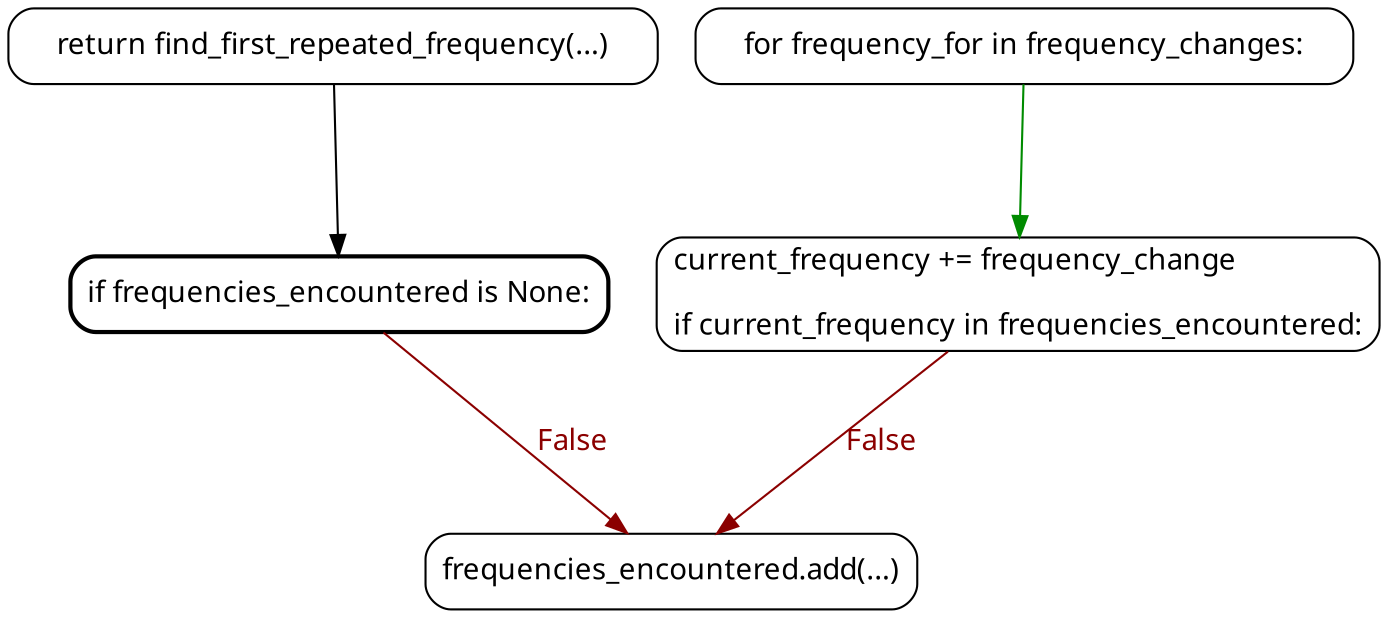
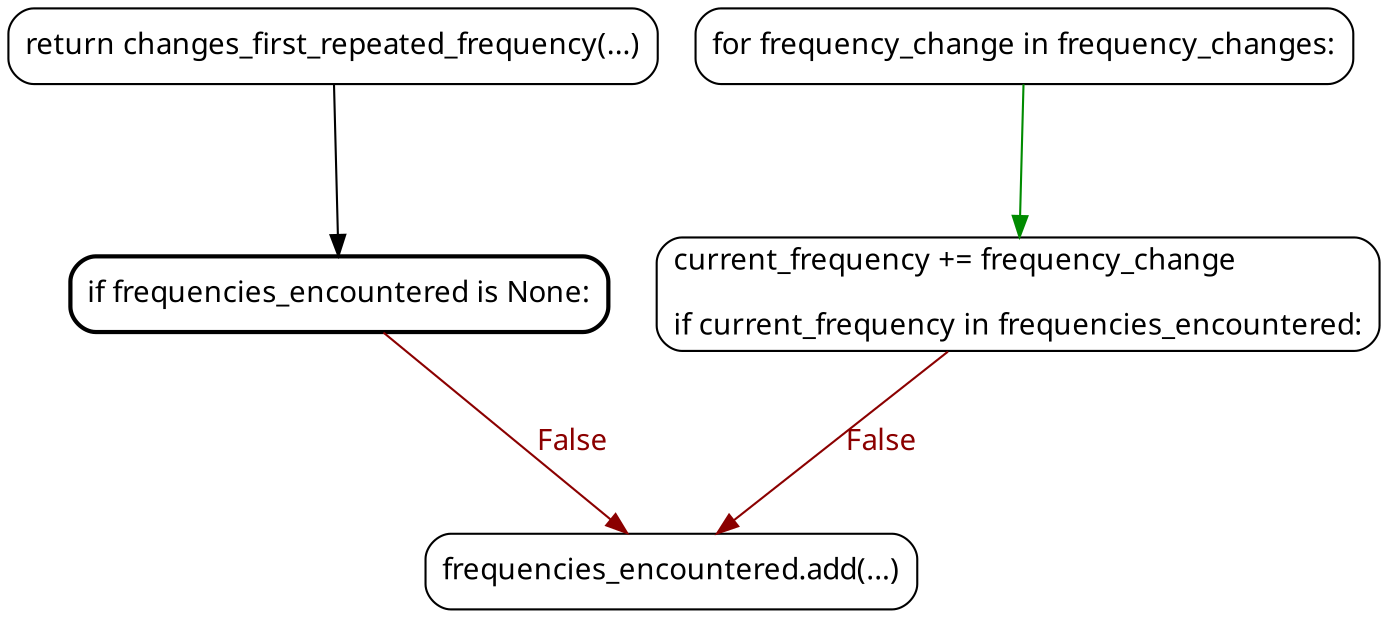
(333, 46) -> (333, 46)
(1024, 46) -> (1024, 46)
